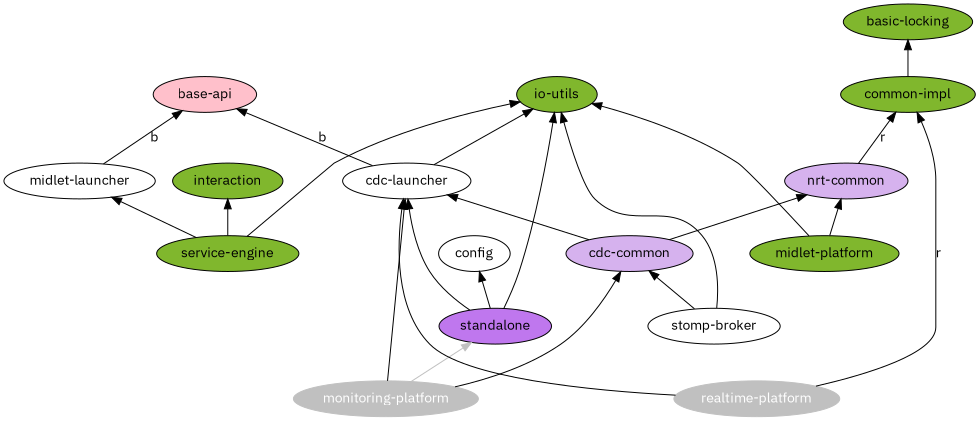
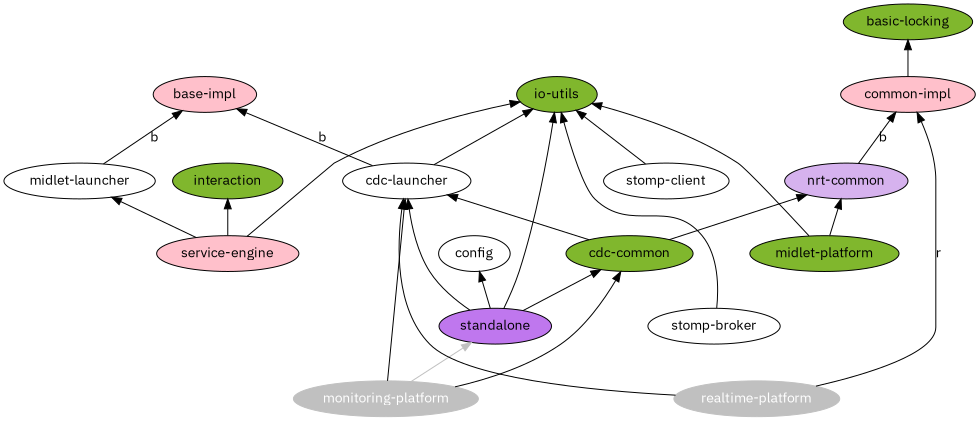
(205, 94) -> (205, 94)
(908, 94) -> (908, 94)
(883, 138) -> (883, 138)
none -> (666, 181)
(228, 254) -> (228, 254)
(630, 254) -> (630, 254)
(676, 293) -> (557, 292)
